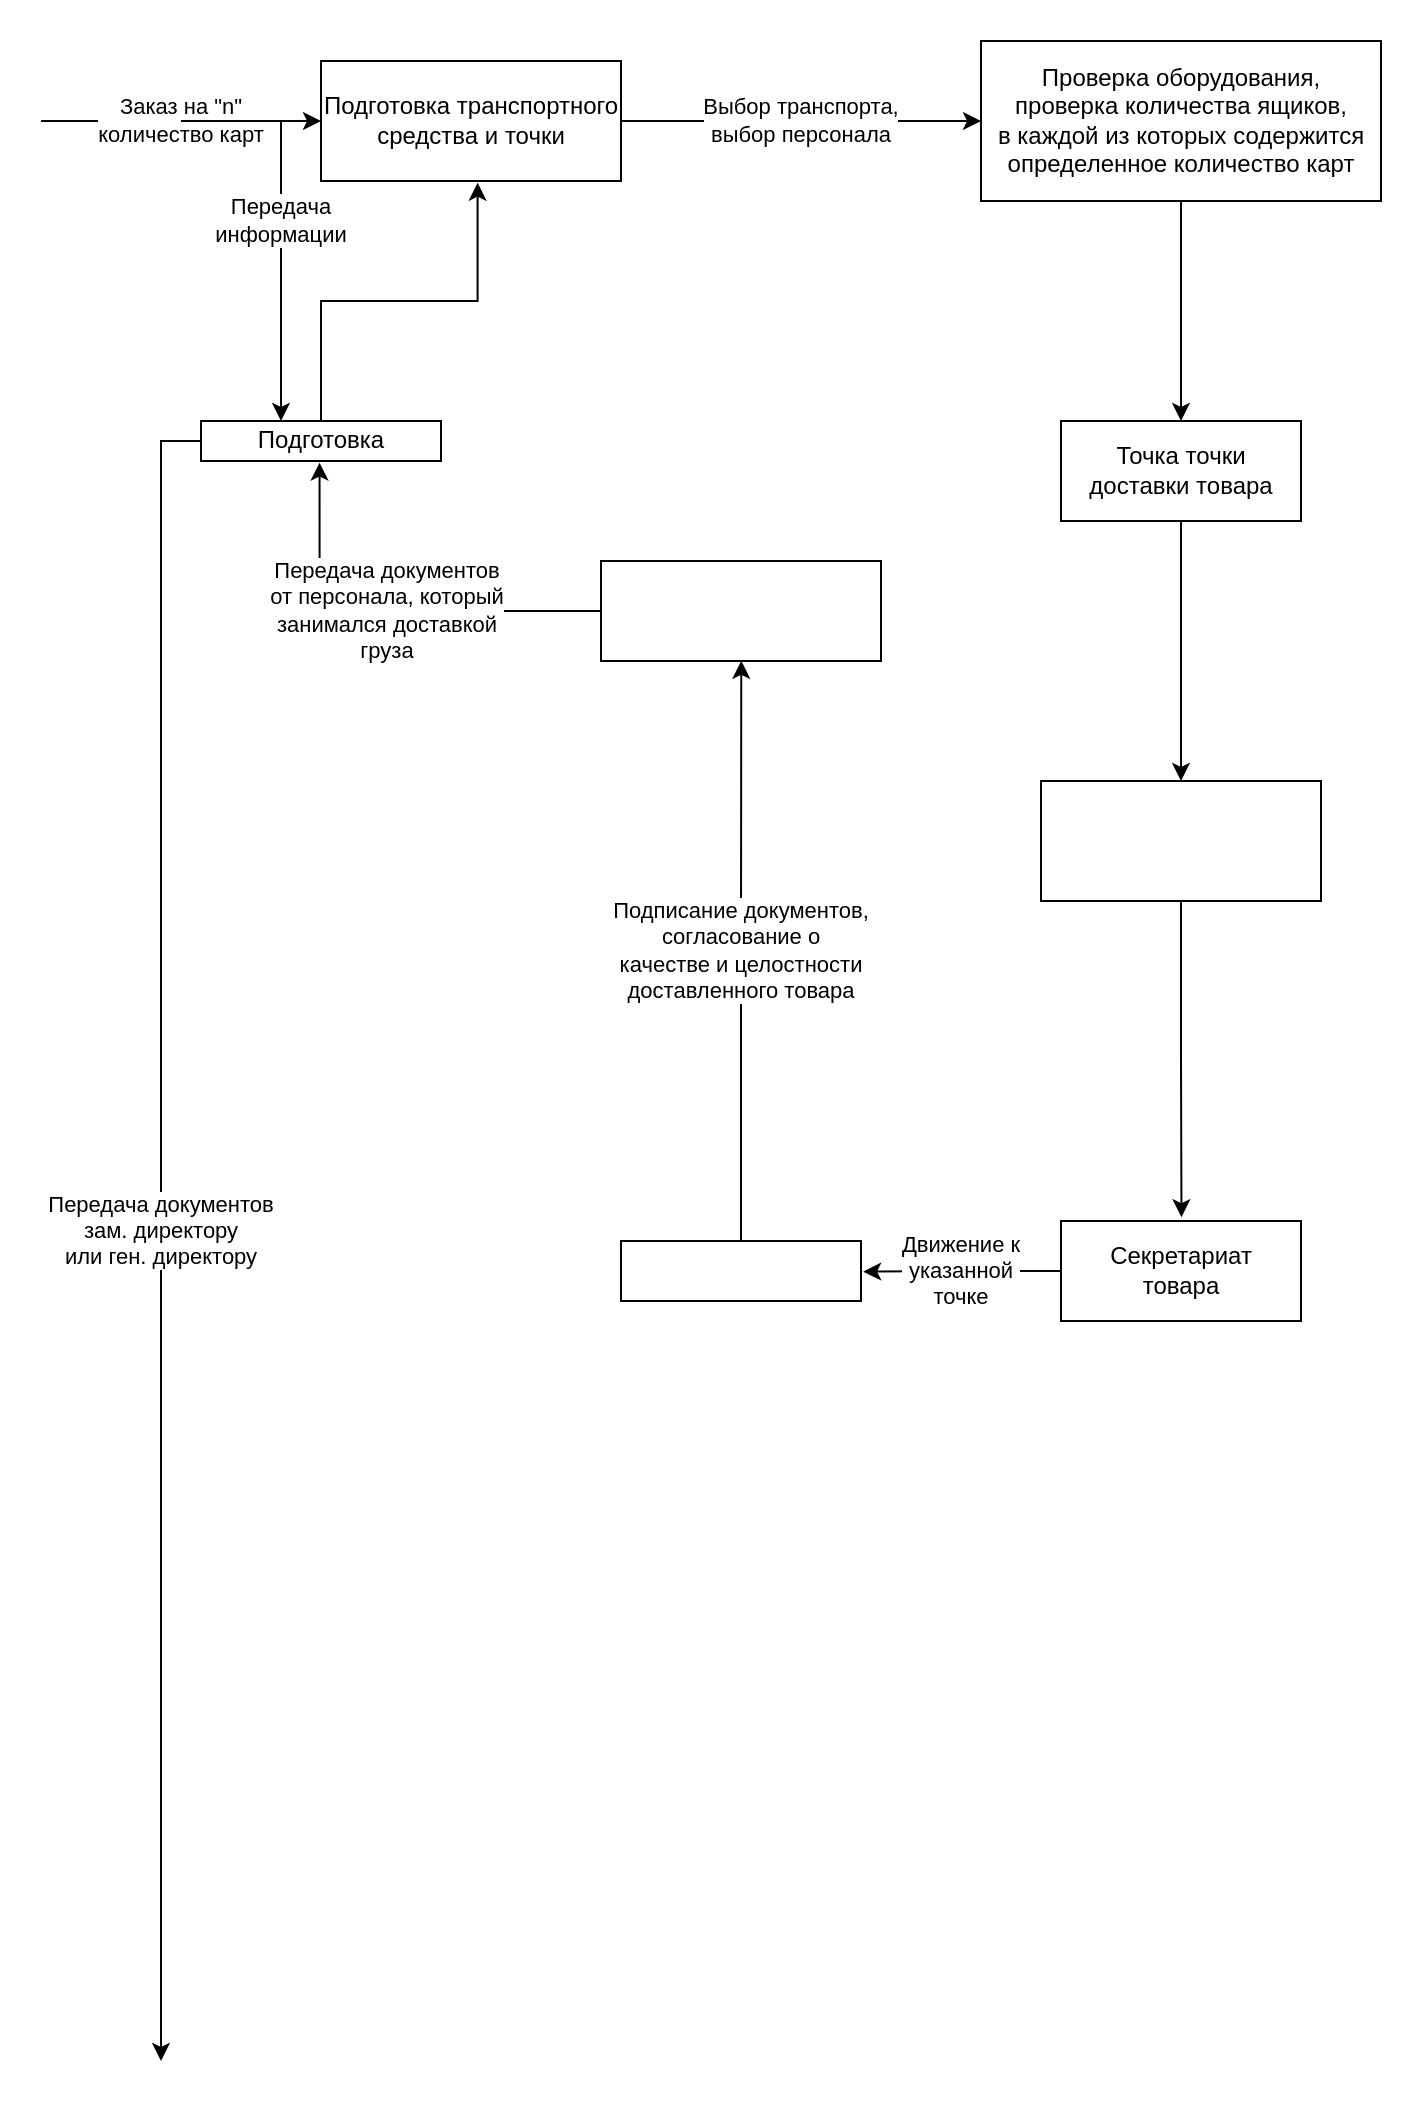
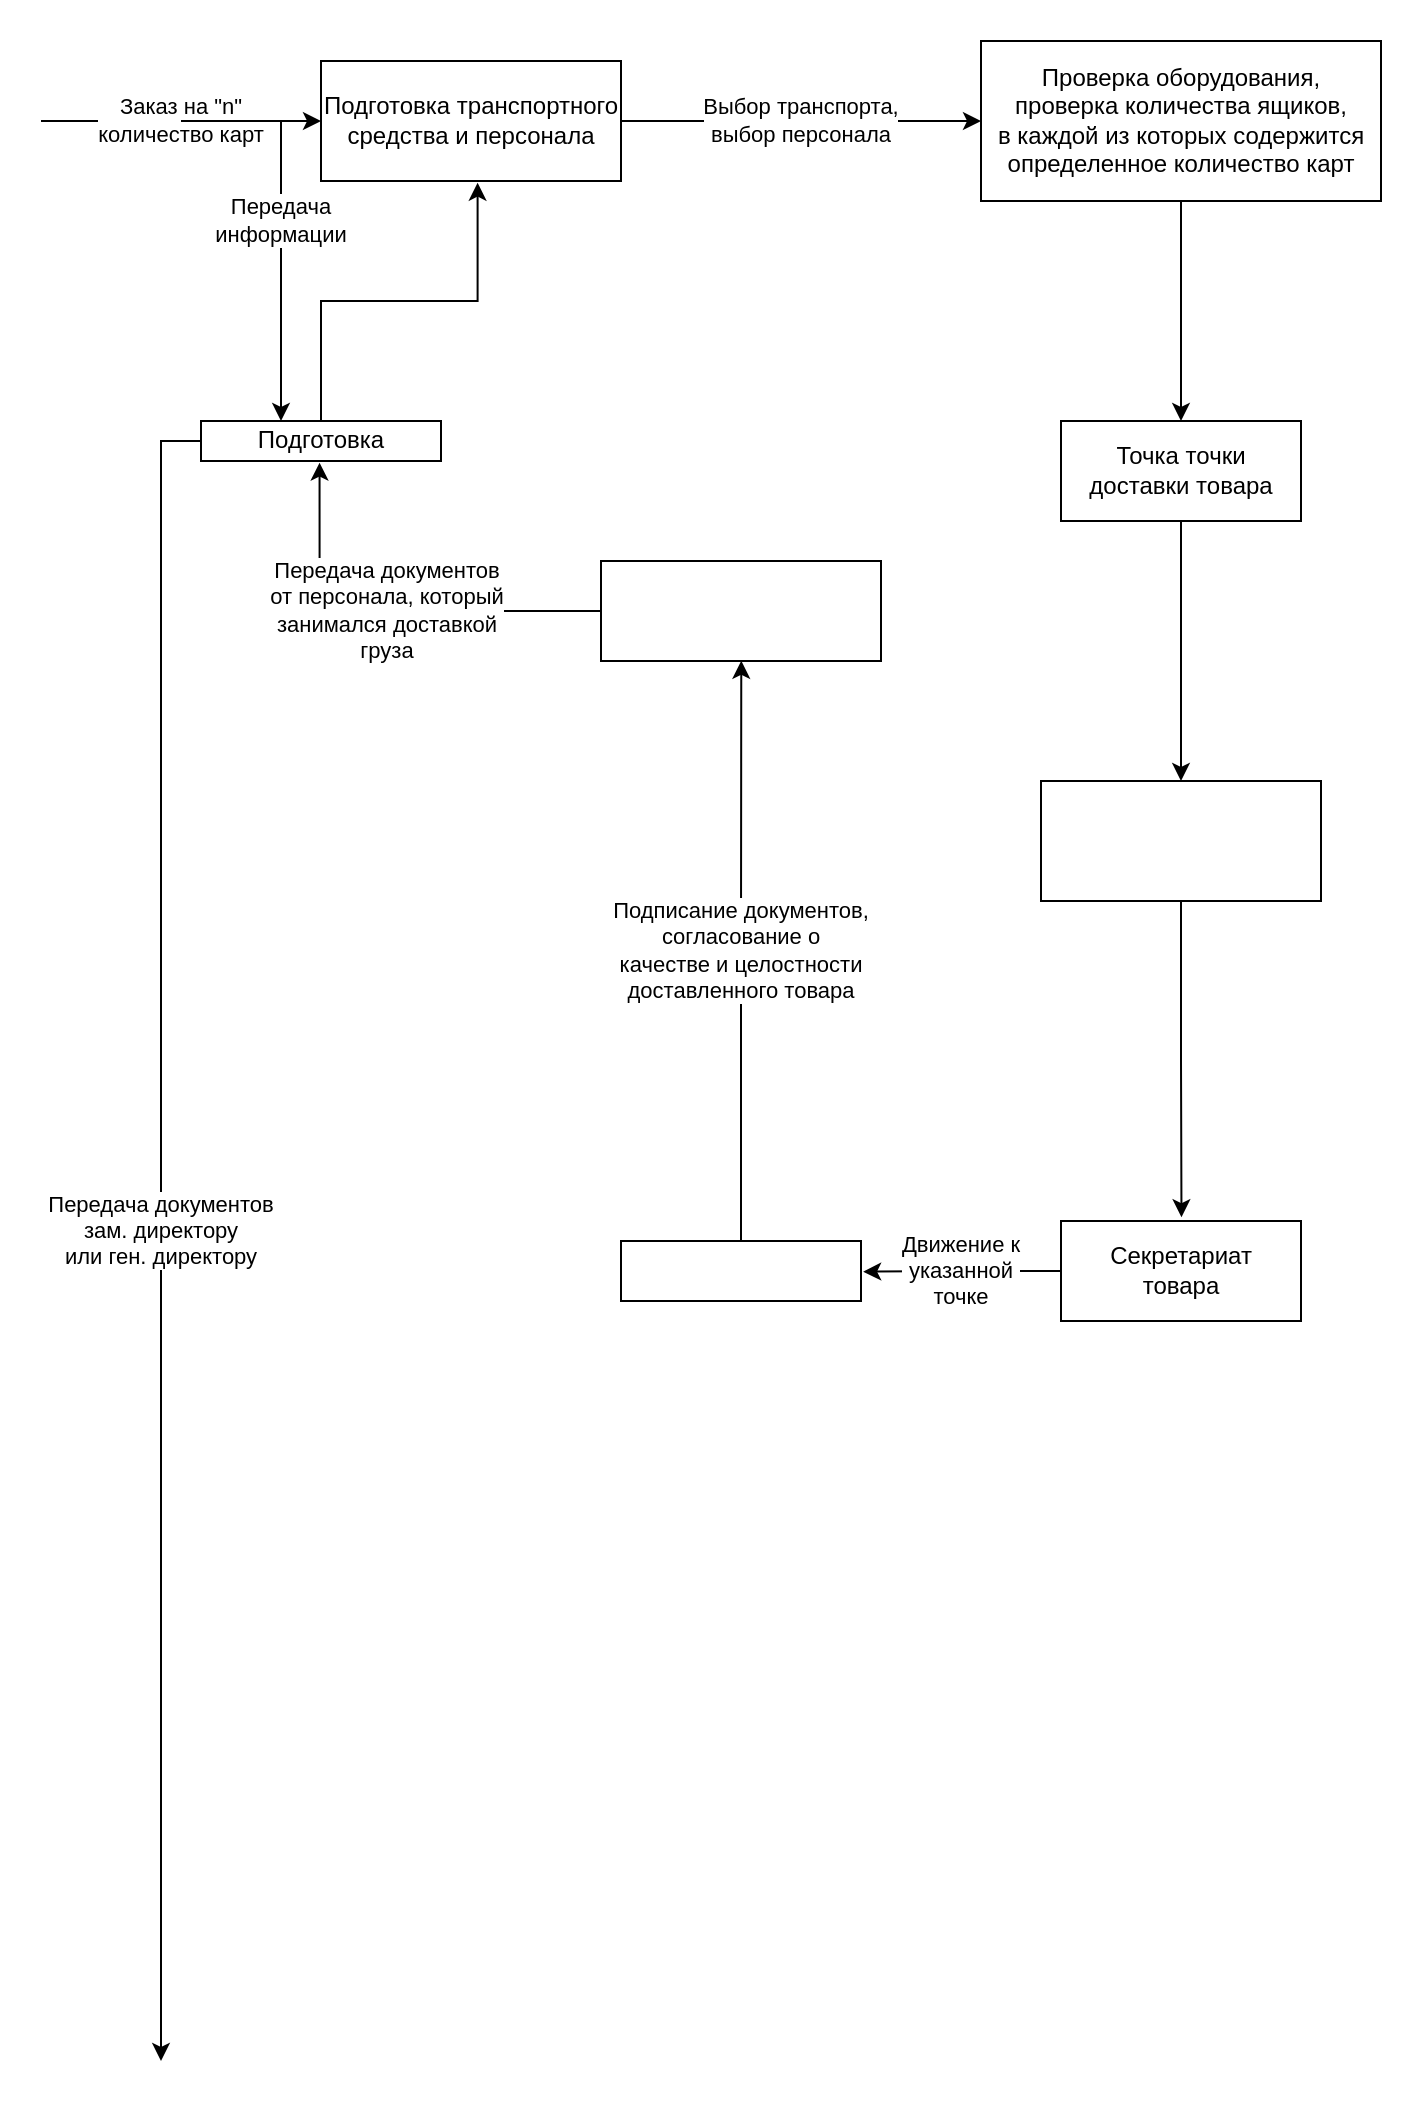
(472, 121) -> (472, 121)
